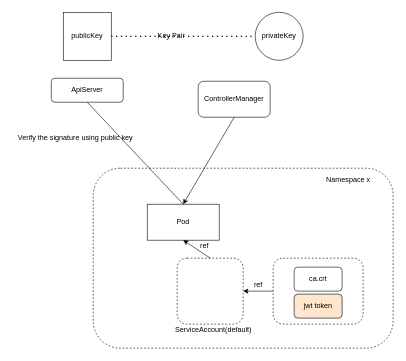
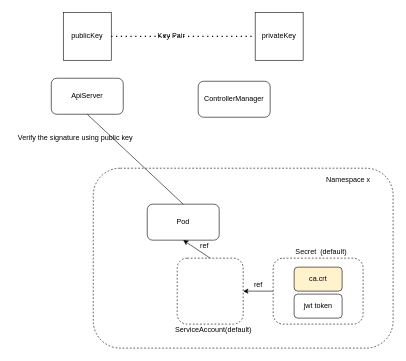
(279, 36) -> (279, 36)
(87, 90) -> (87, 96)
(210, 159) -> none
(183, 222) -> (183, 222)
none -> (320, 252)
(318, 279) -> (318, 279)
(318, 306) -> (318, 306)
